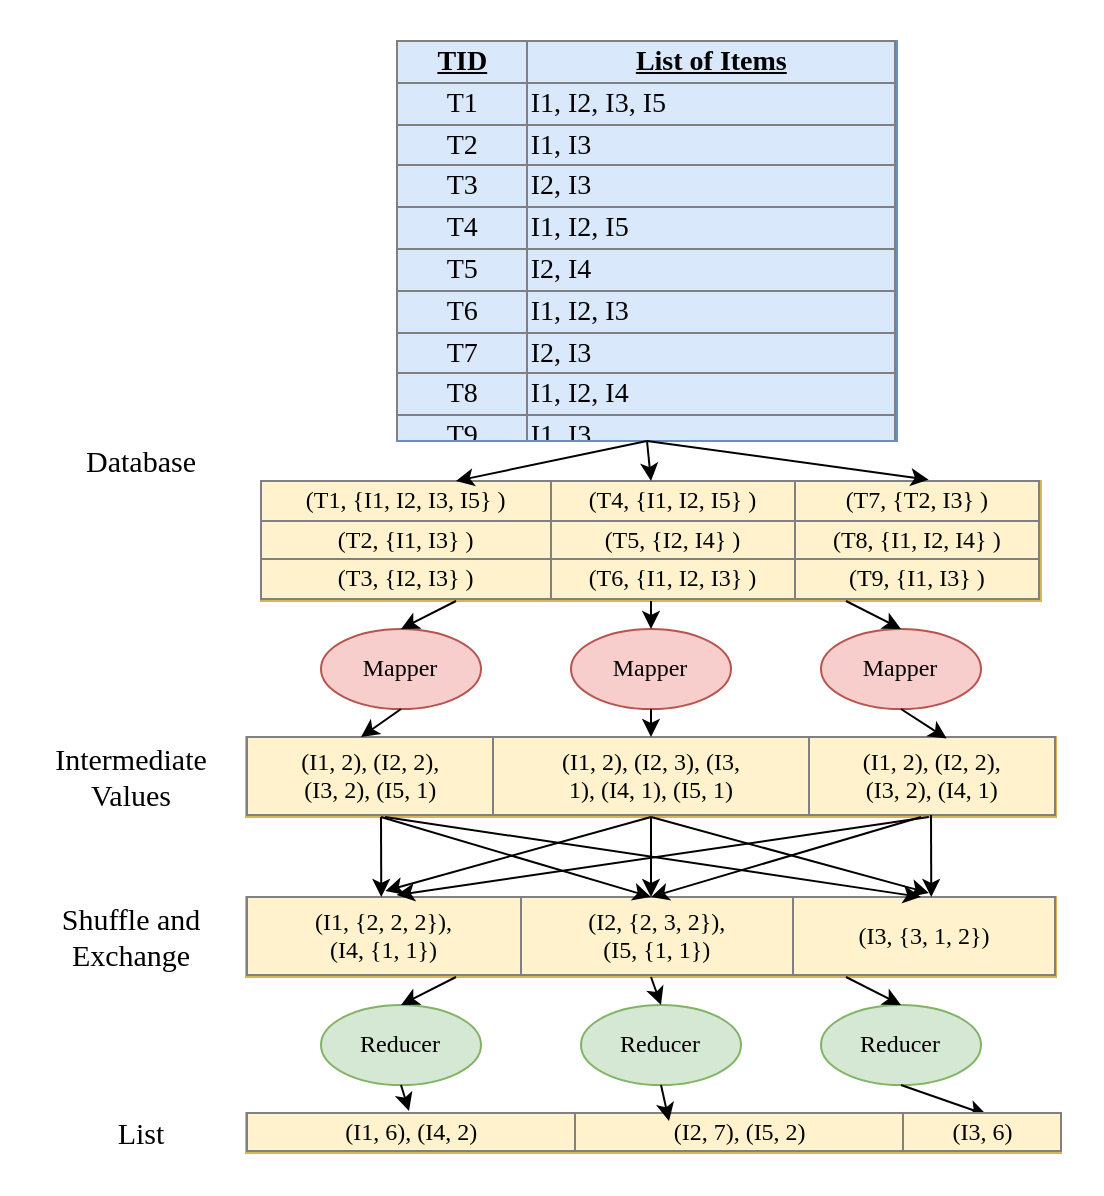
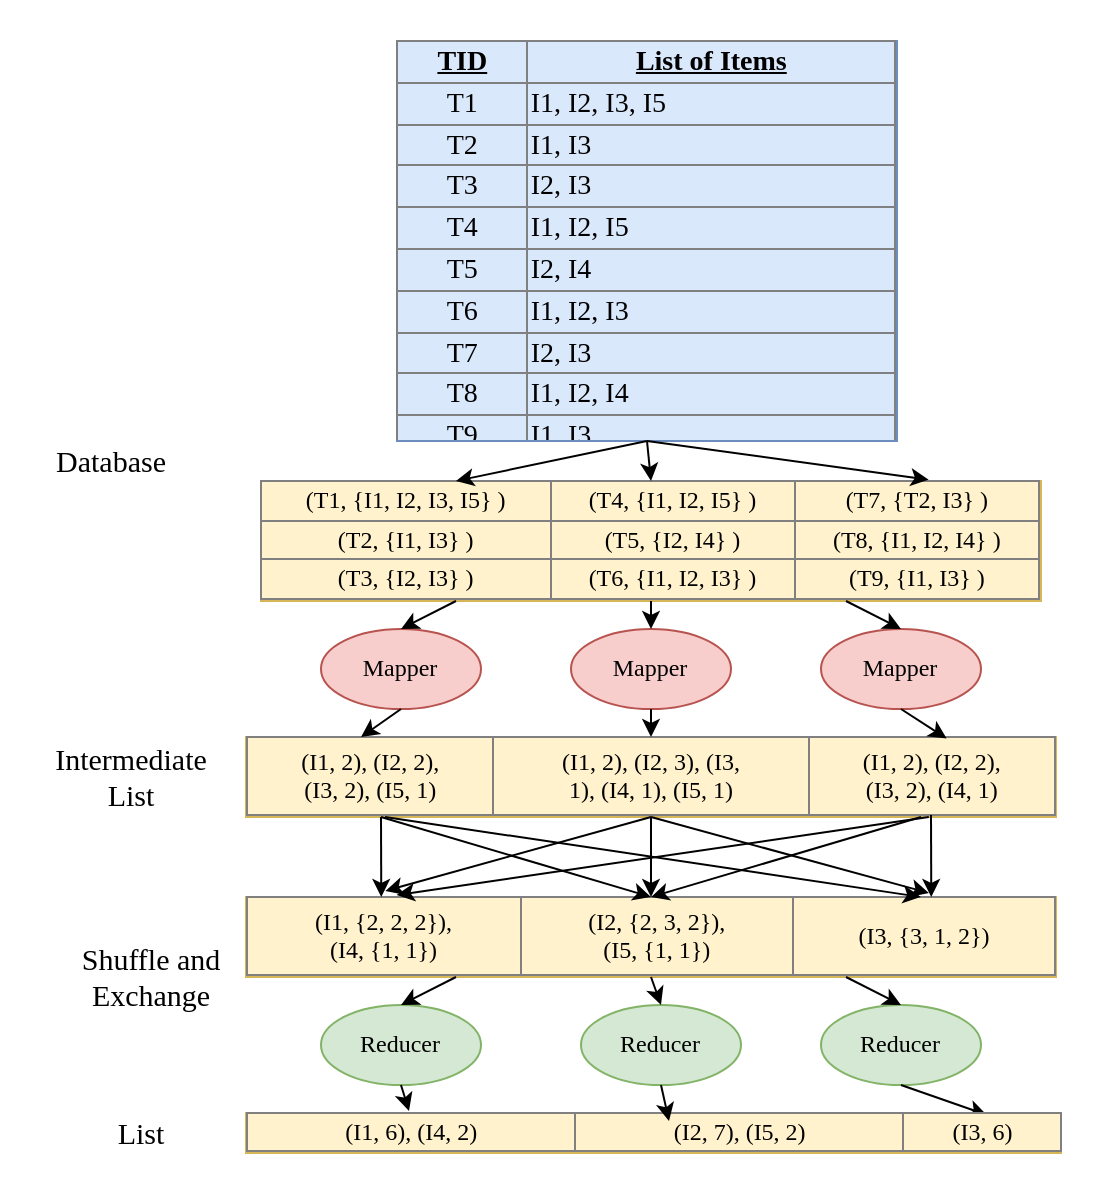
(141, 461) -> (111, 461)
(132, 777) -> (132, 777)
(131, 937) -> (151, 977)
